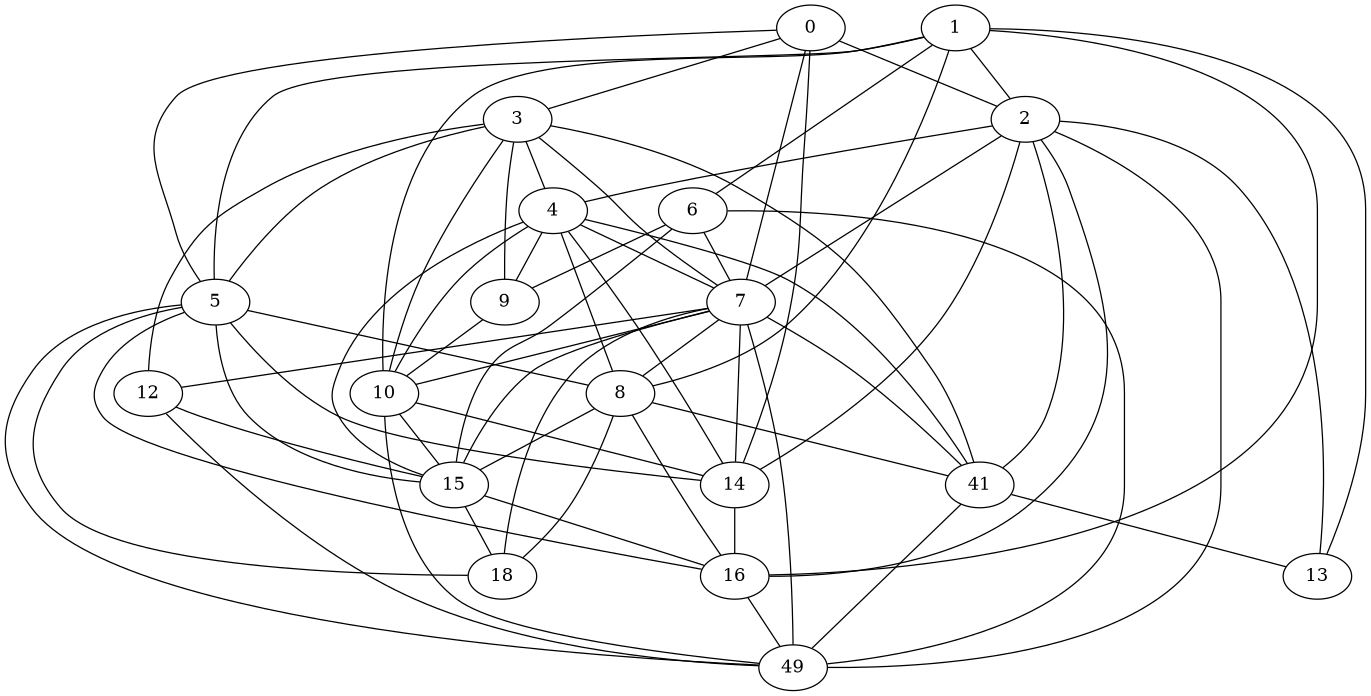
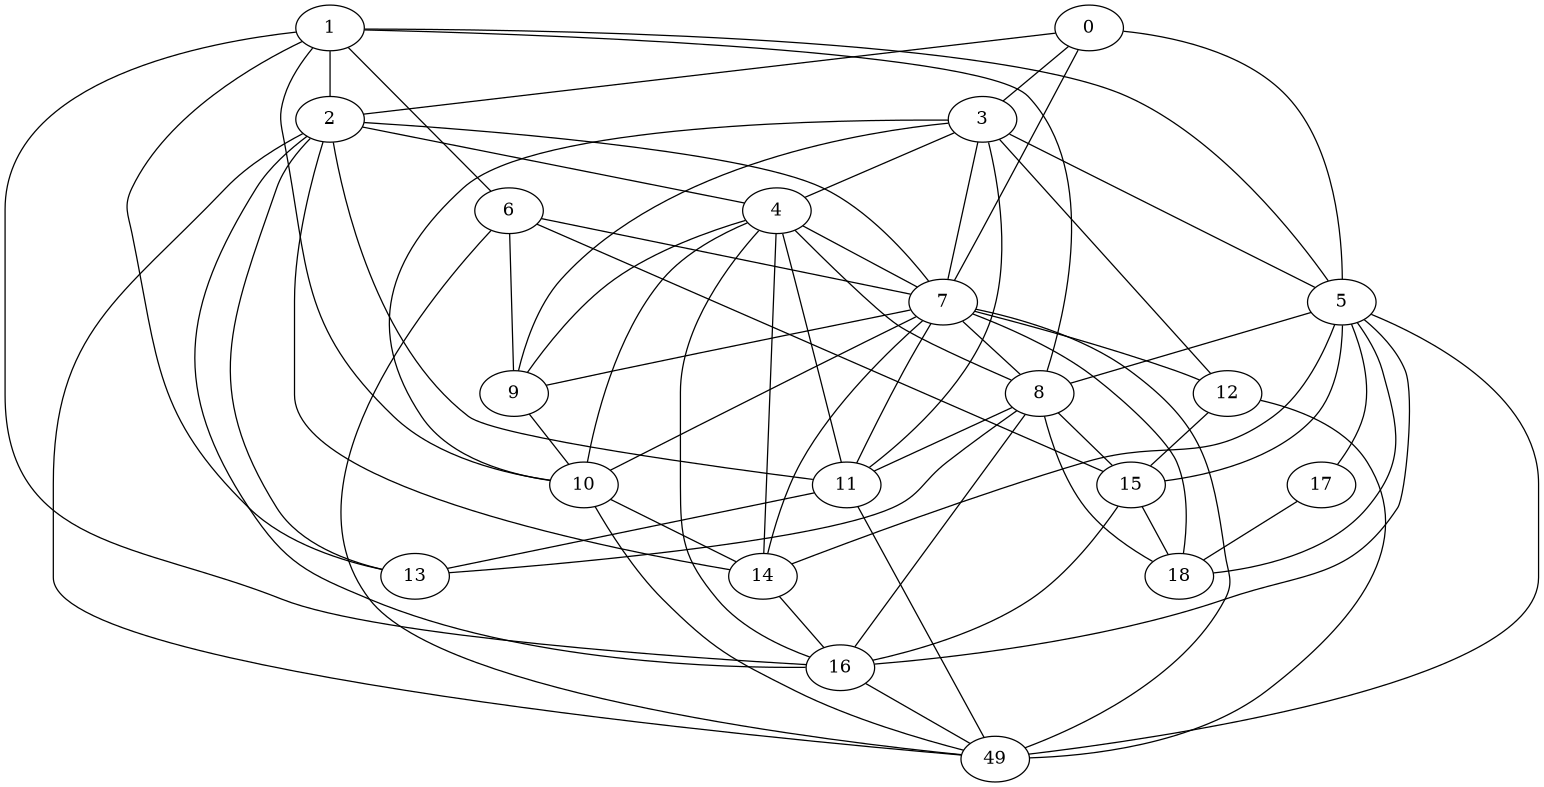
(798, 250) -> none
(367, 324) -> (680, 451)
(557, 358) -> (728, 347)
(412, 430) -> none
(980, 485) -> (847, 485)
none -> (1321, 485)
none -> (751, 541)
